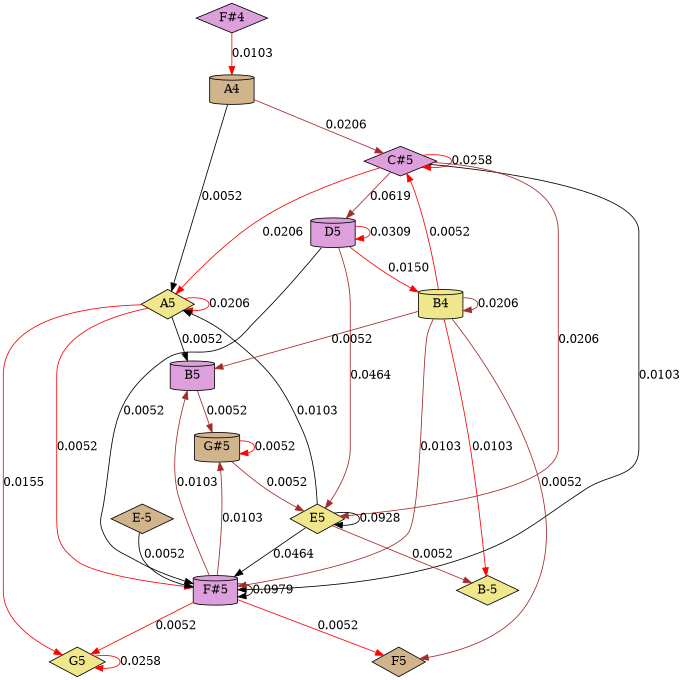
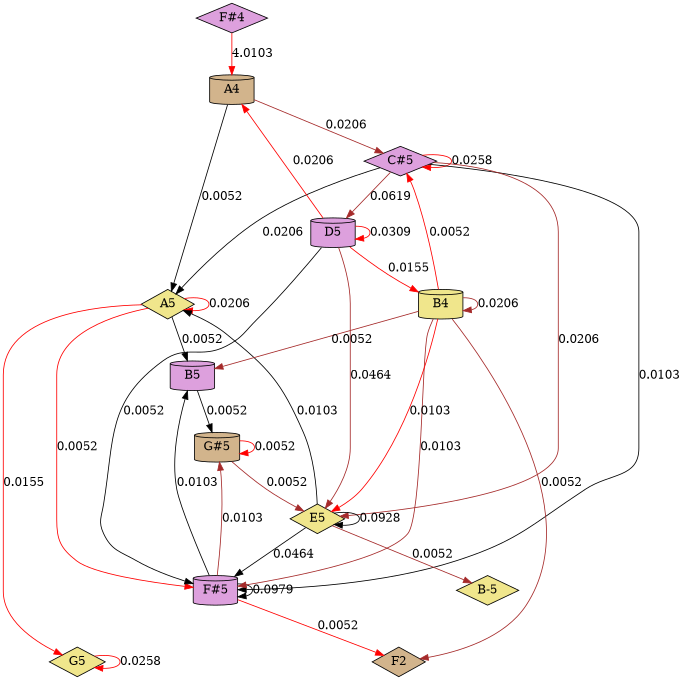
(252, 54) -> (252, 54)
none -> (285, 165)
(272, 212) -> (272, 212)
(409, 268) -> (409, 268)
(203, 408) -> (203, 408)
(469, 443) -> (403, 422)
(177, 490) -> (177, 490)
(142, 519) -> none
(146, 626) -> none
(399, 662) -> (399, 662)
